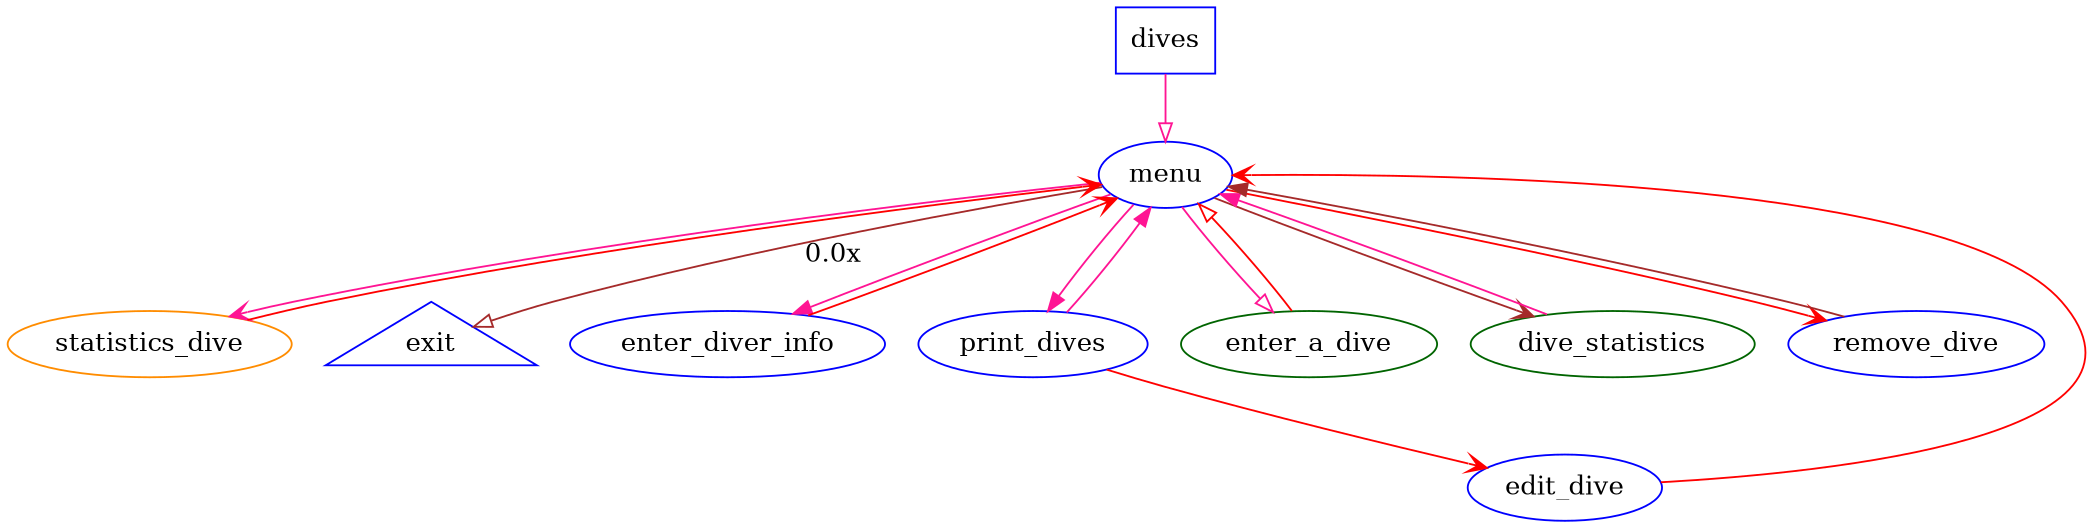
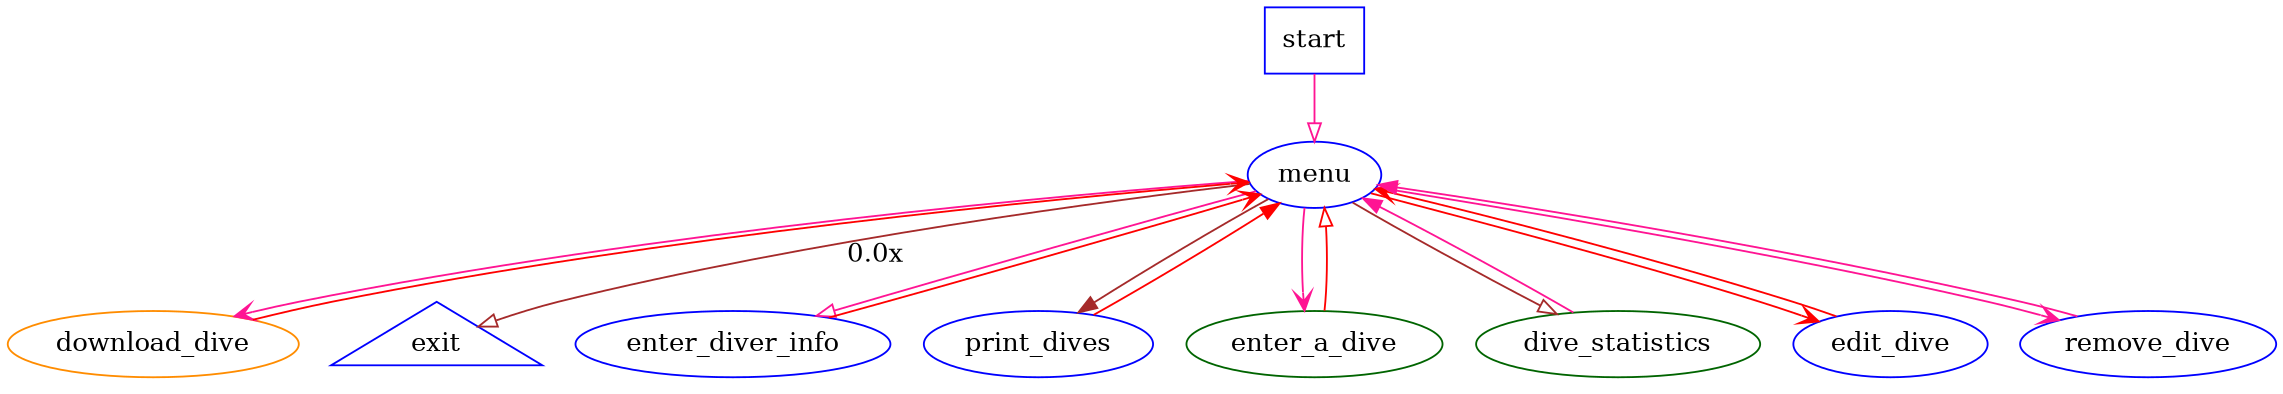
(1166, 40) -> (1314, 40)
(1547, 248) -> (1739, 244)
(1095, 249) -> (1181, 250)
(1518, 249) -> (1710, 245)
(960, 250) -> (1045, 250)
(1220, 254) -> (1302, 250)
(1365, 255) -> (1446, 255)
(1104, 269) -> (1179, 265)
(150, 344) -> (153, 344)
(1287, 419) -> (1587, 251)
